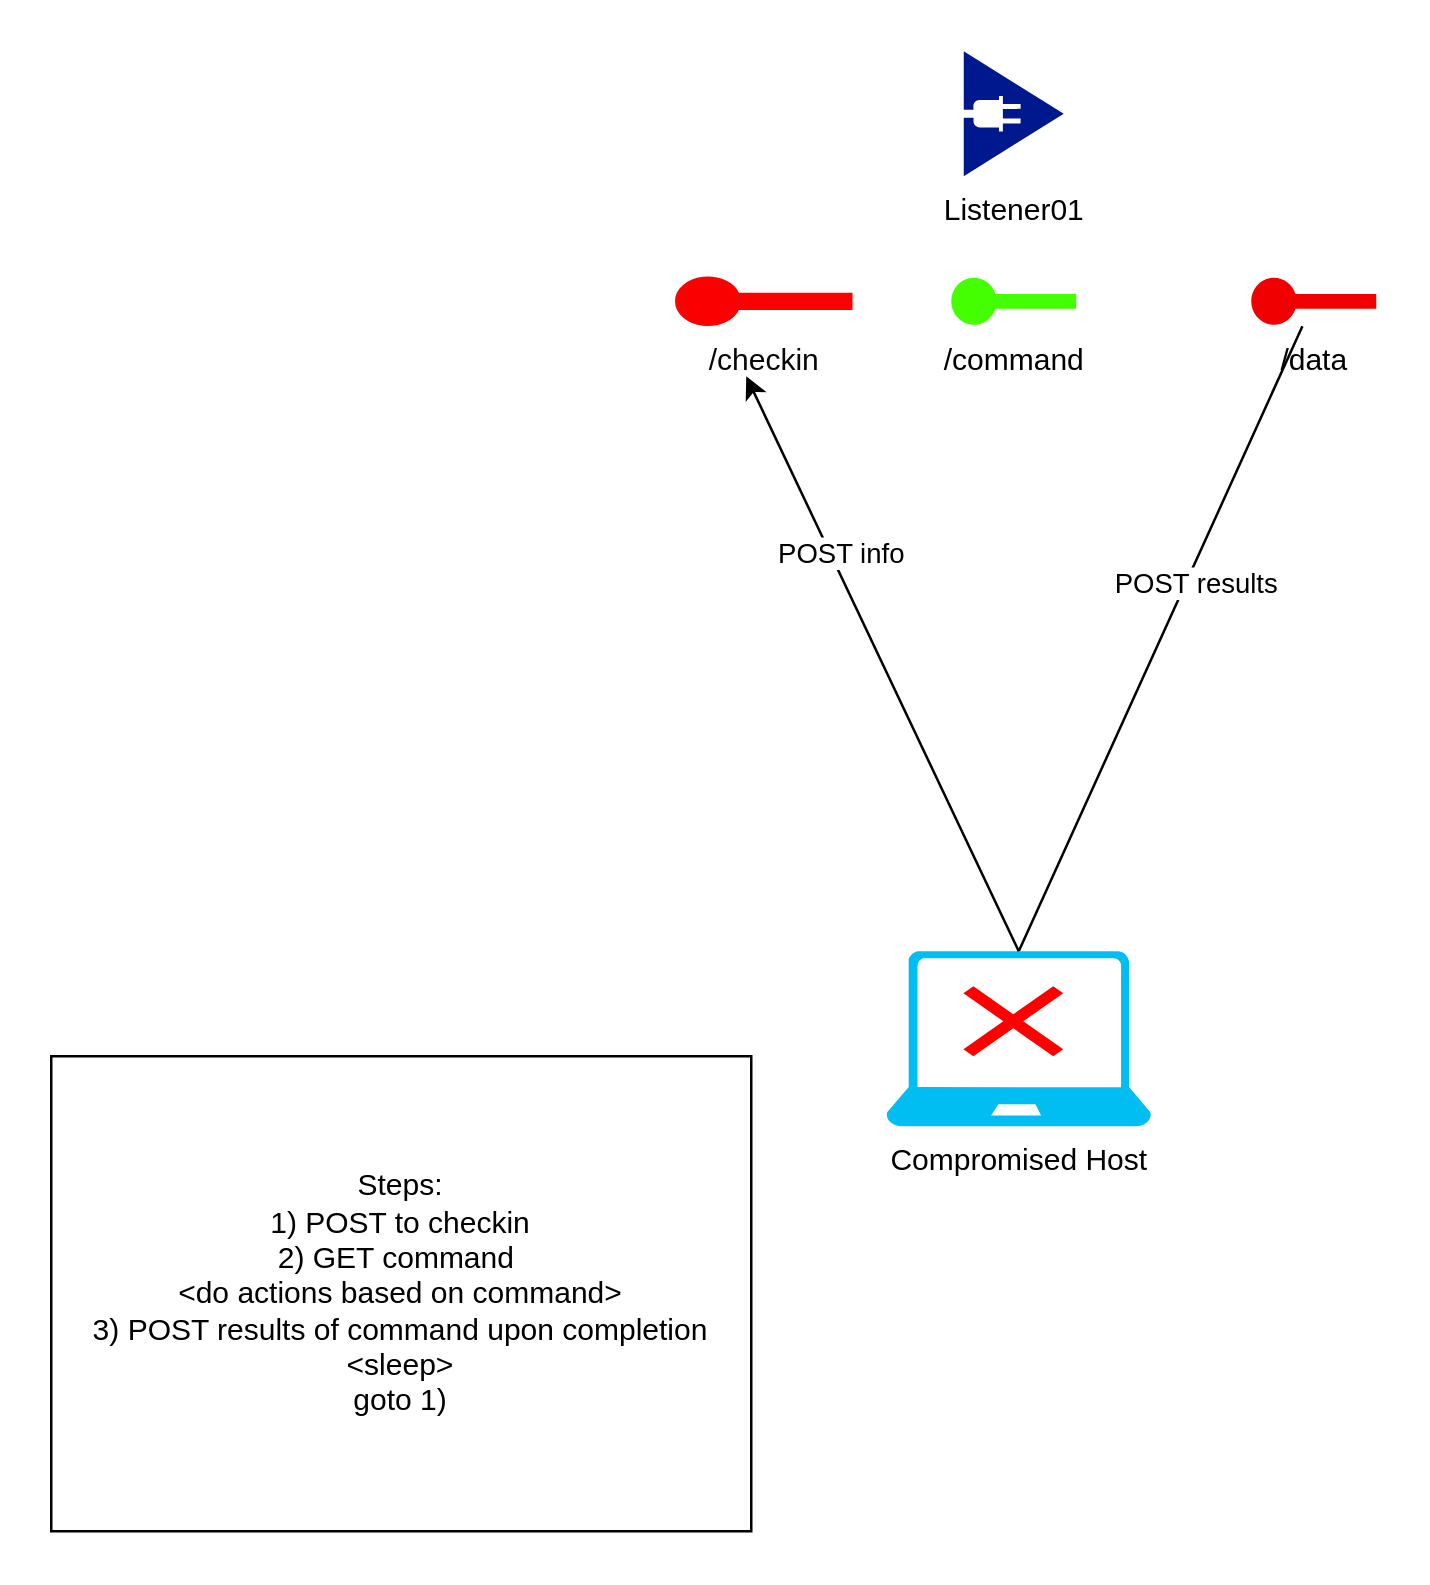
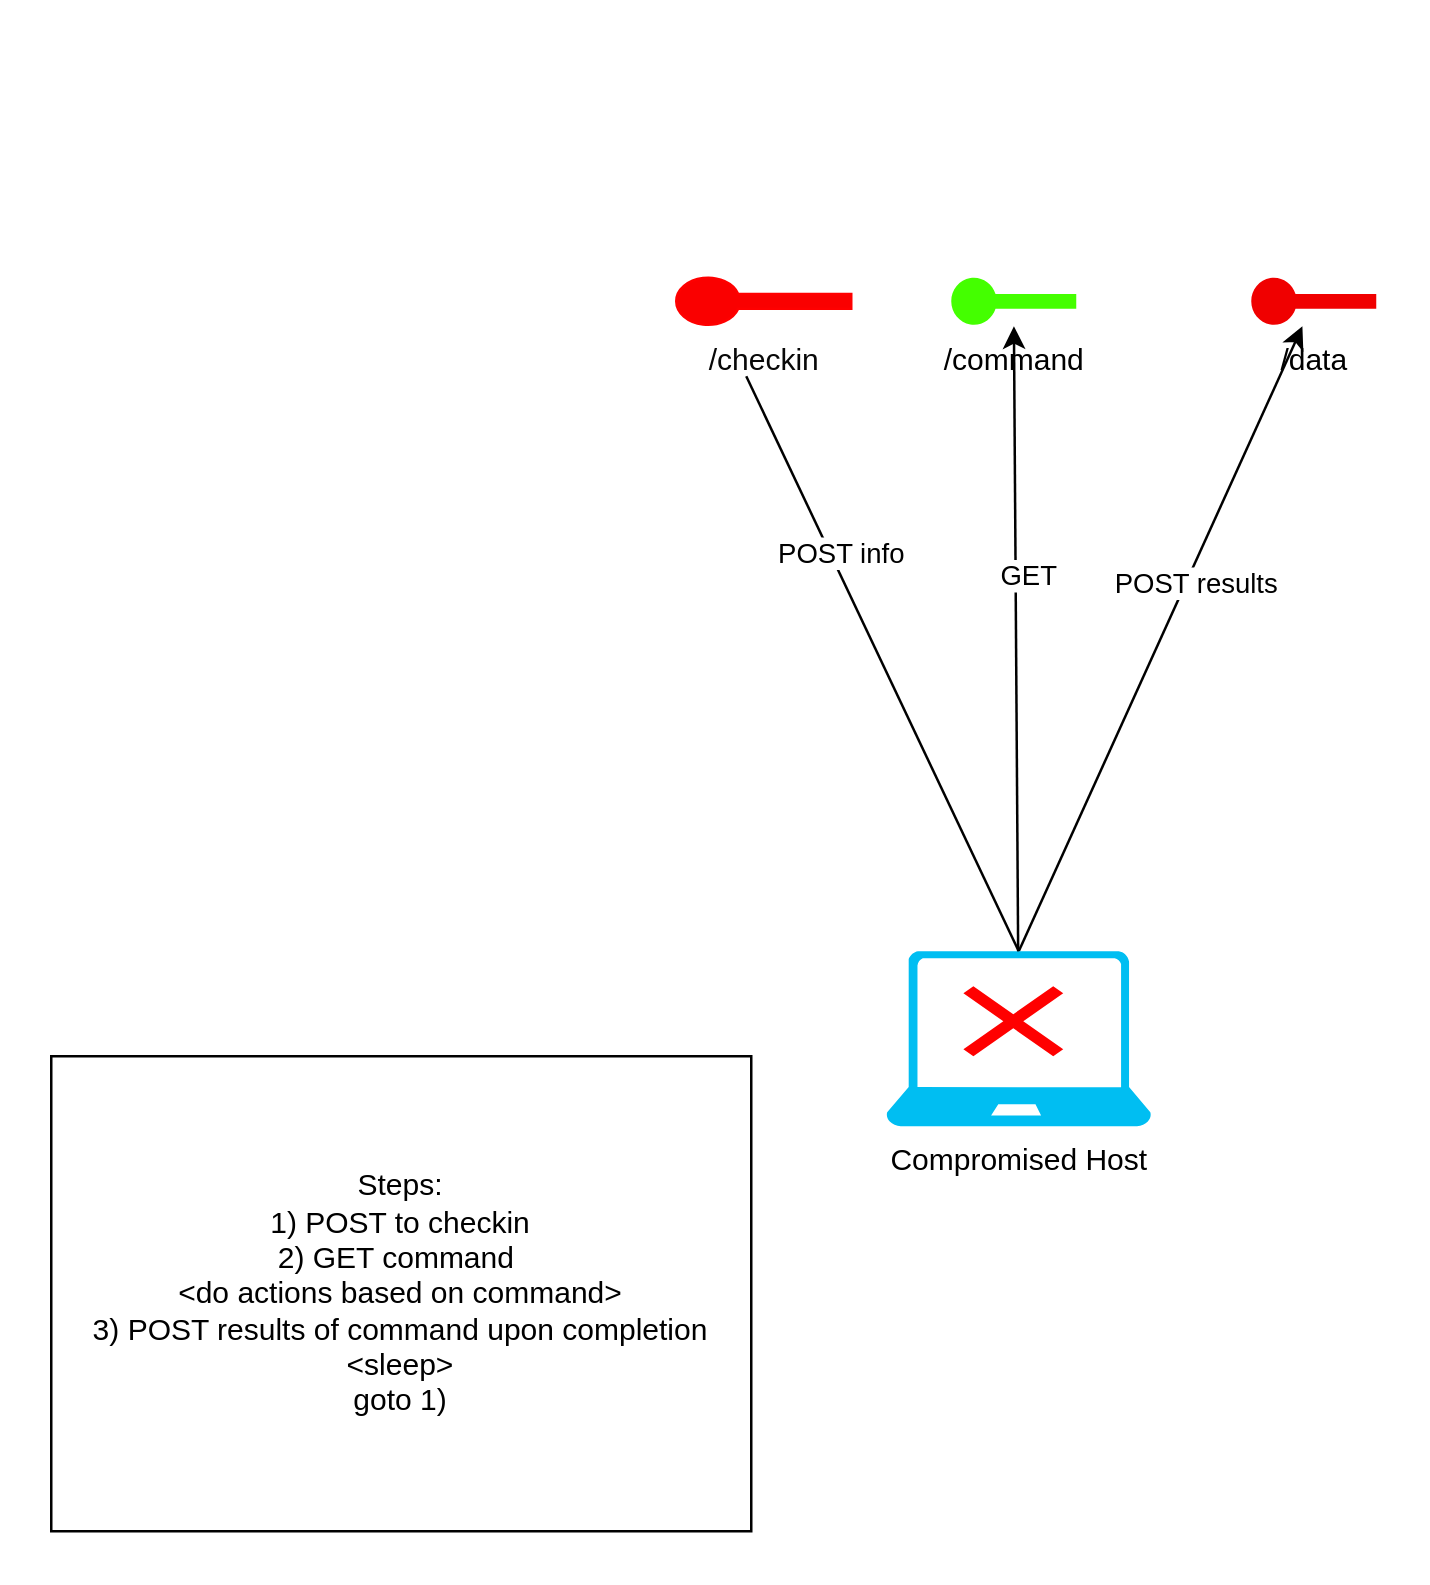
(1014, 114) -> none
(1298, 336) -> (1295, 343)
(754, 392) -> (751, 385)
none -> (1016, 641)
